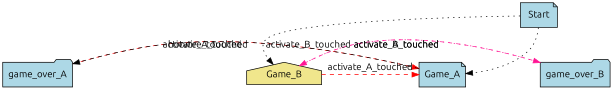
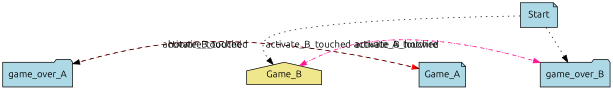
(205, 45) -> (205, 45)
(396, 45) -> (396, 45)
(514, 61) -> (555, 42)
(367, 75) -> none
